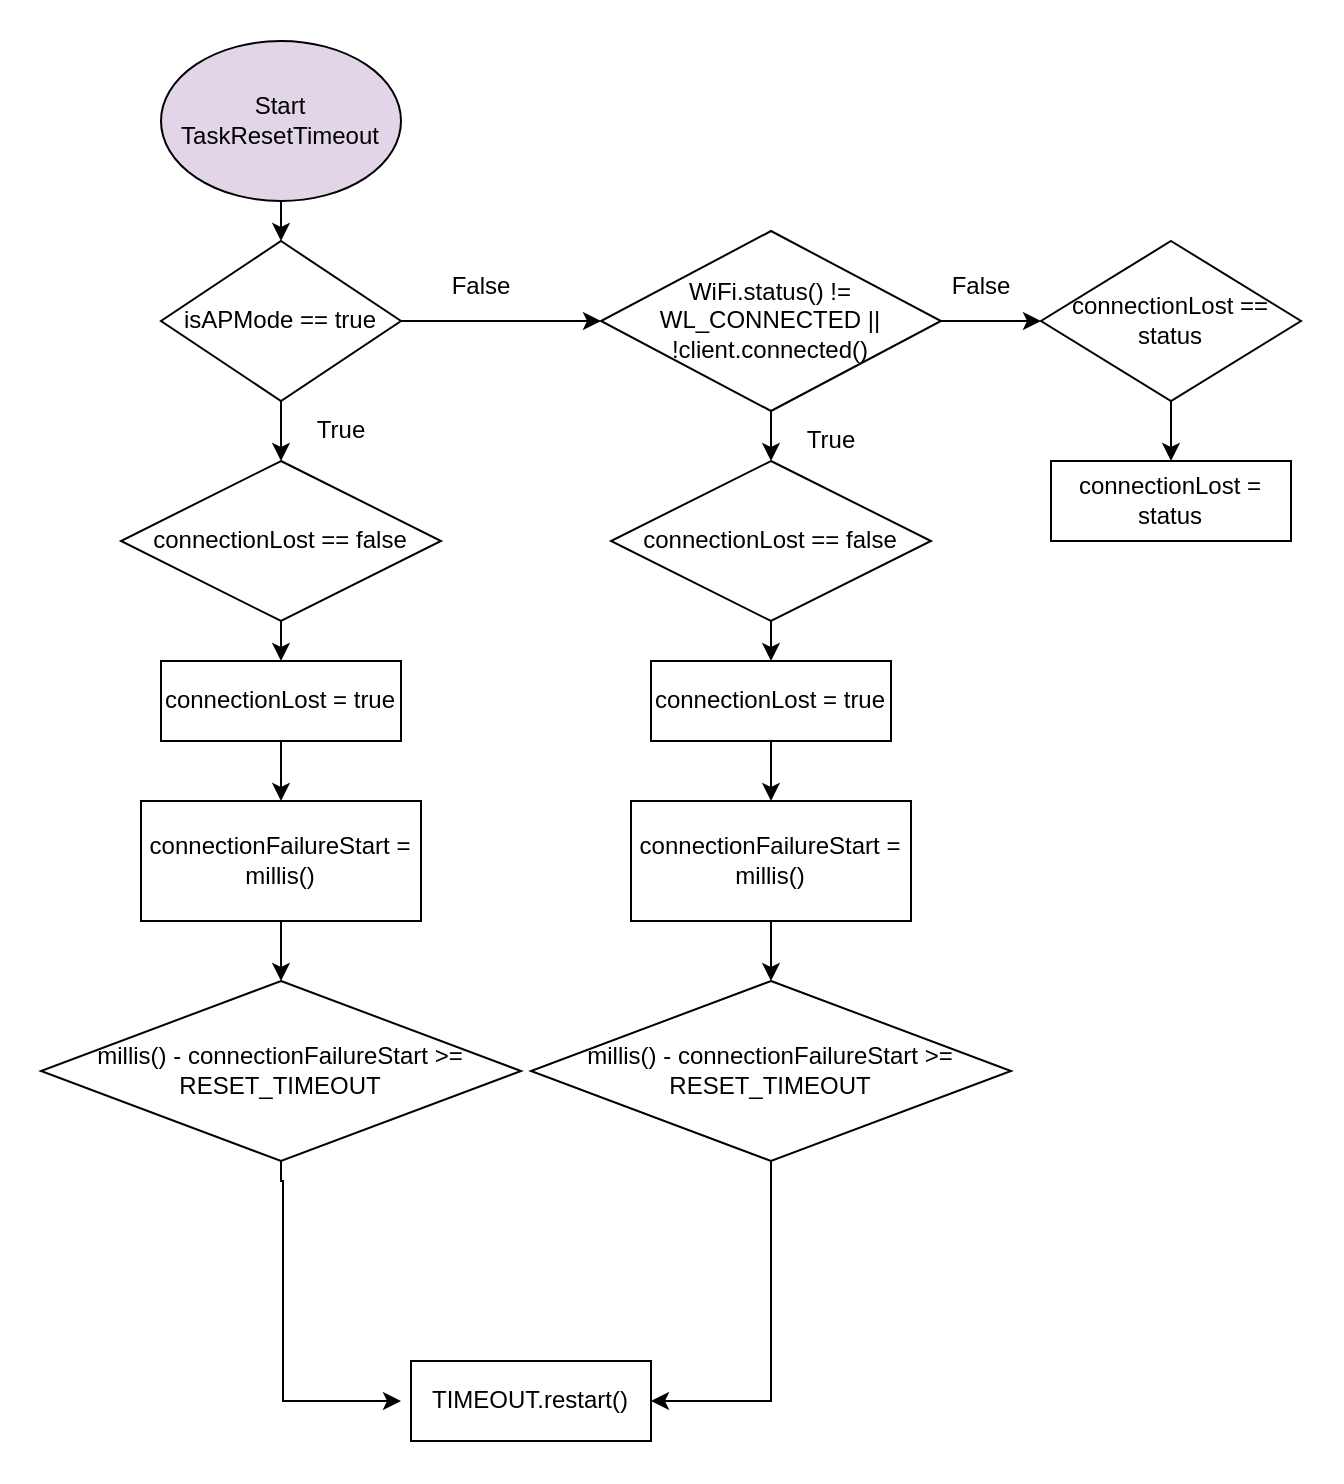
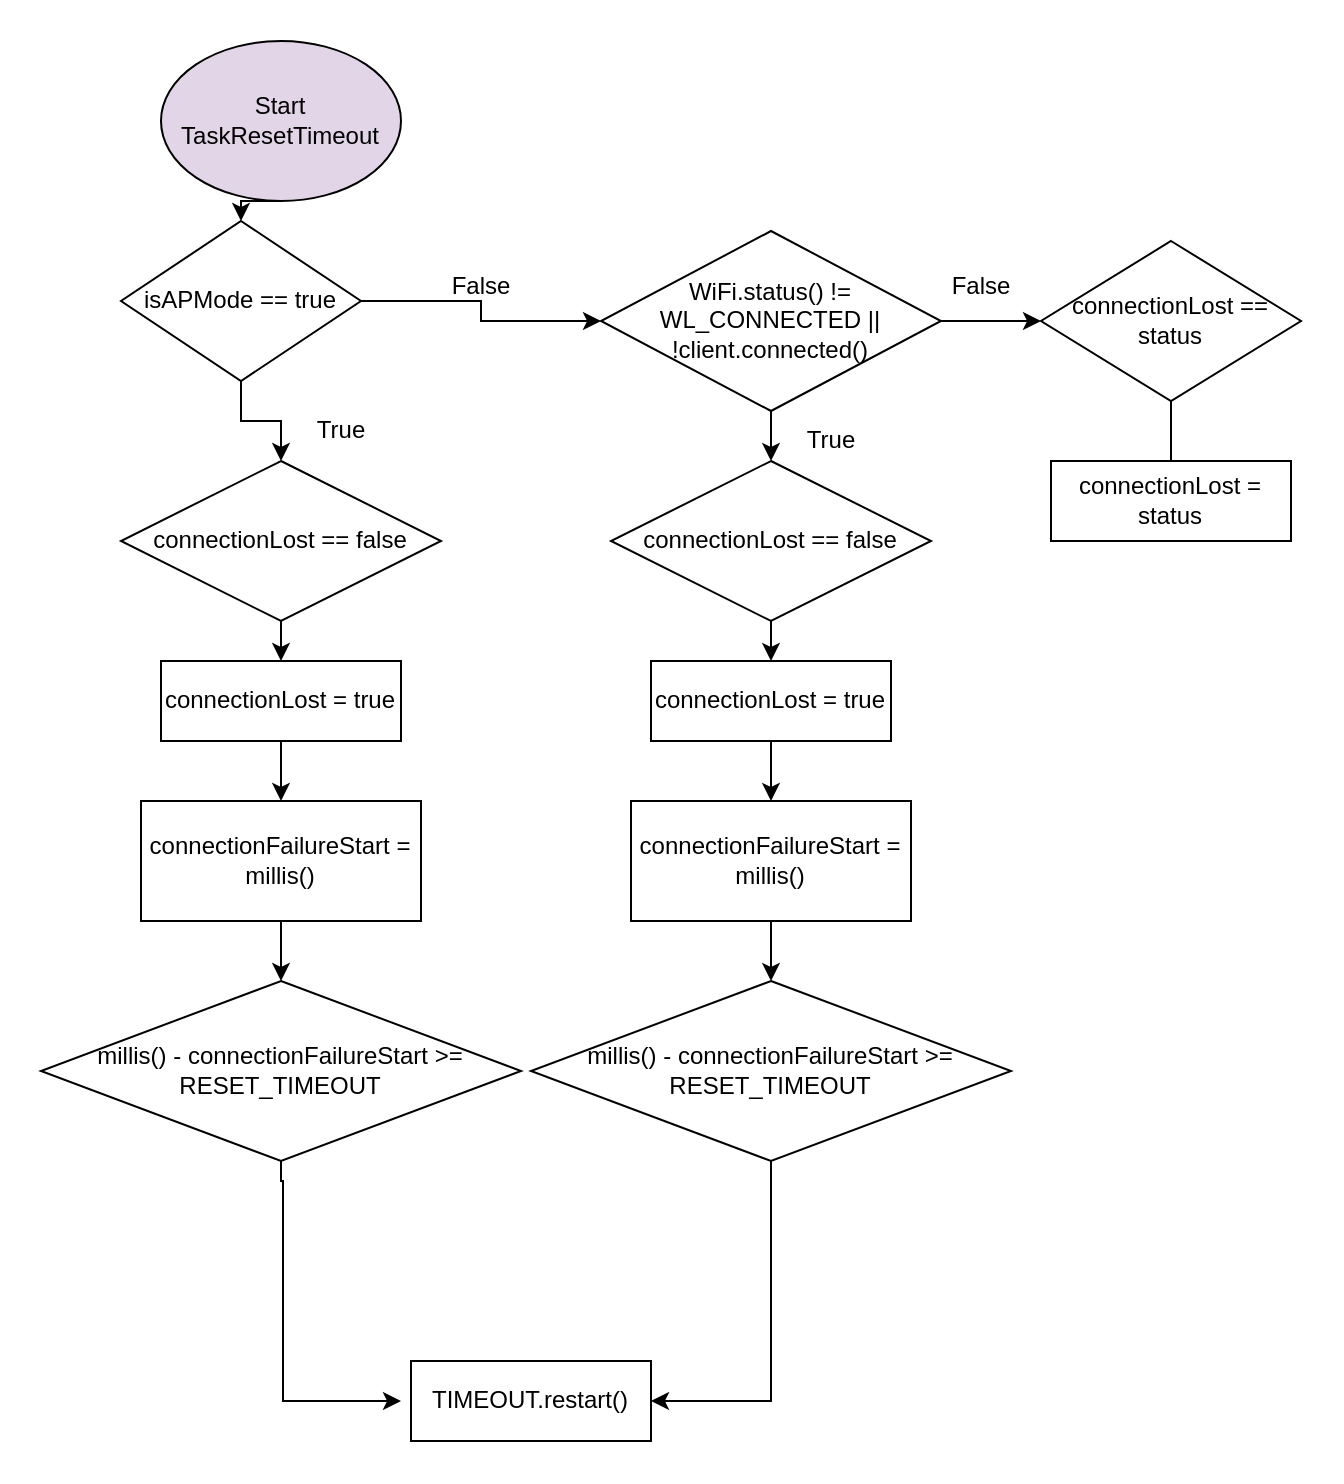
(281, 321) -> (241, 301)
(1171, 446) -> (1171, 451)
